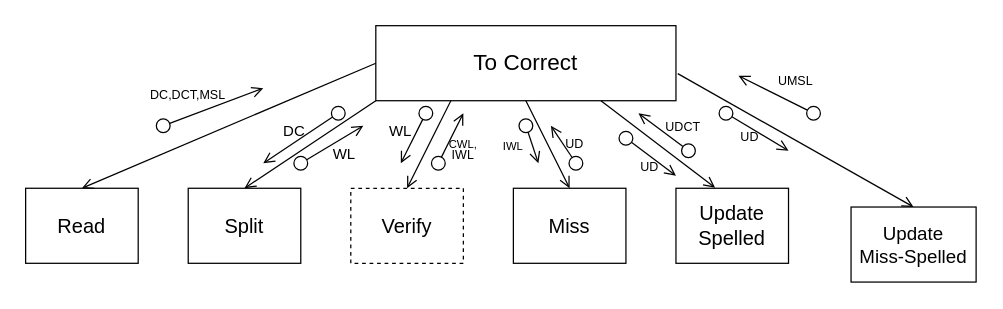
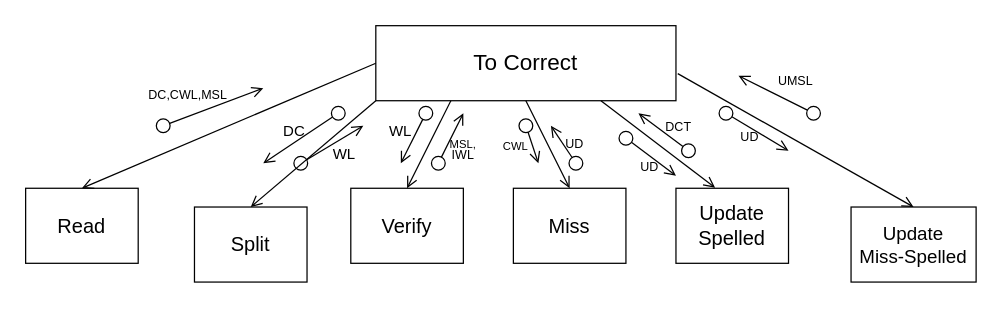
(188, 94) -> (188, 94)
(682, 127) -> (678, 127)
(463, 143) -> (463, 143)
(514, 146) -> (514, 146)
(244, 226) -> (251, 244)
(407, 226) -> (407, 226)
